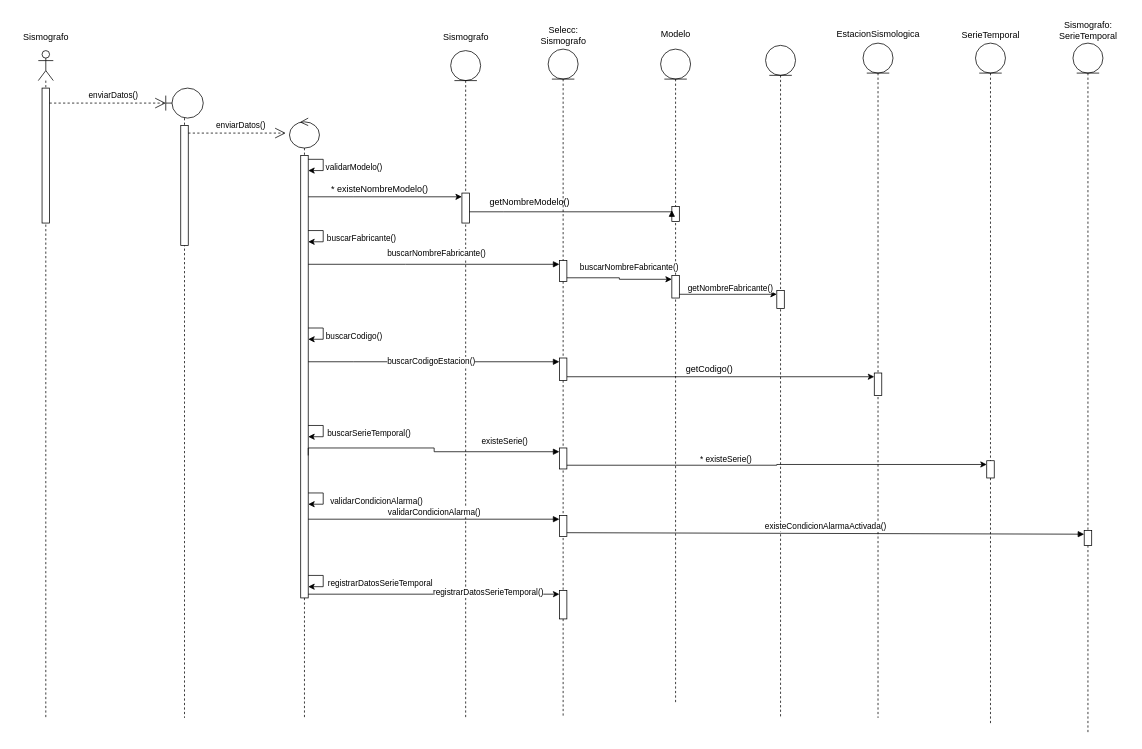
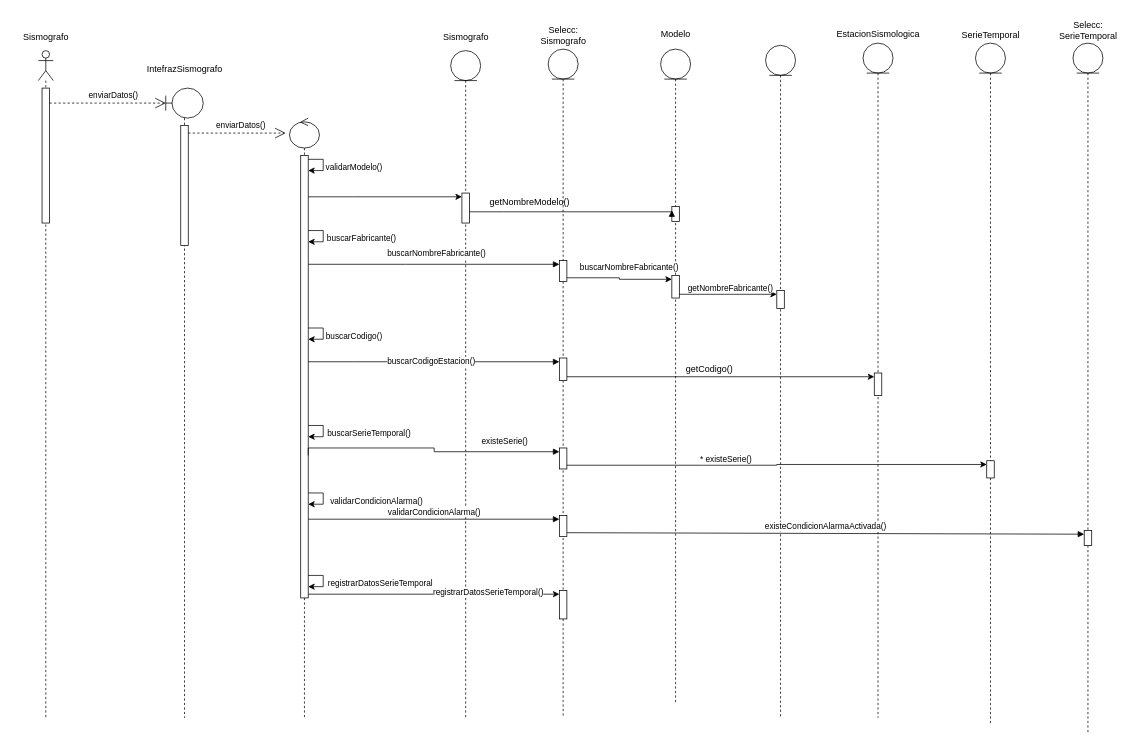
(1088, 30) -> (1088, 30)
none -> (184, 69)
(379, 189) -> none
